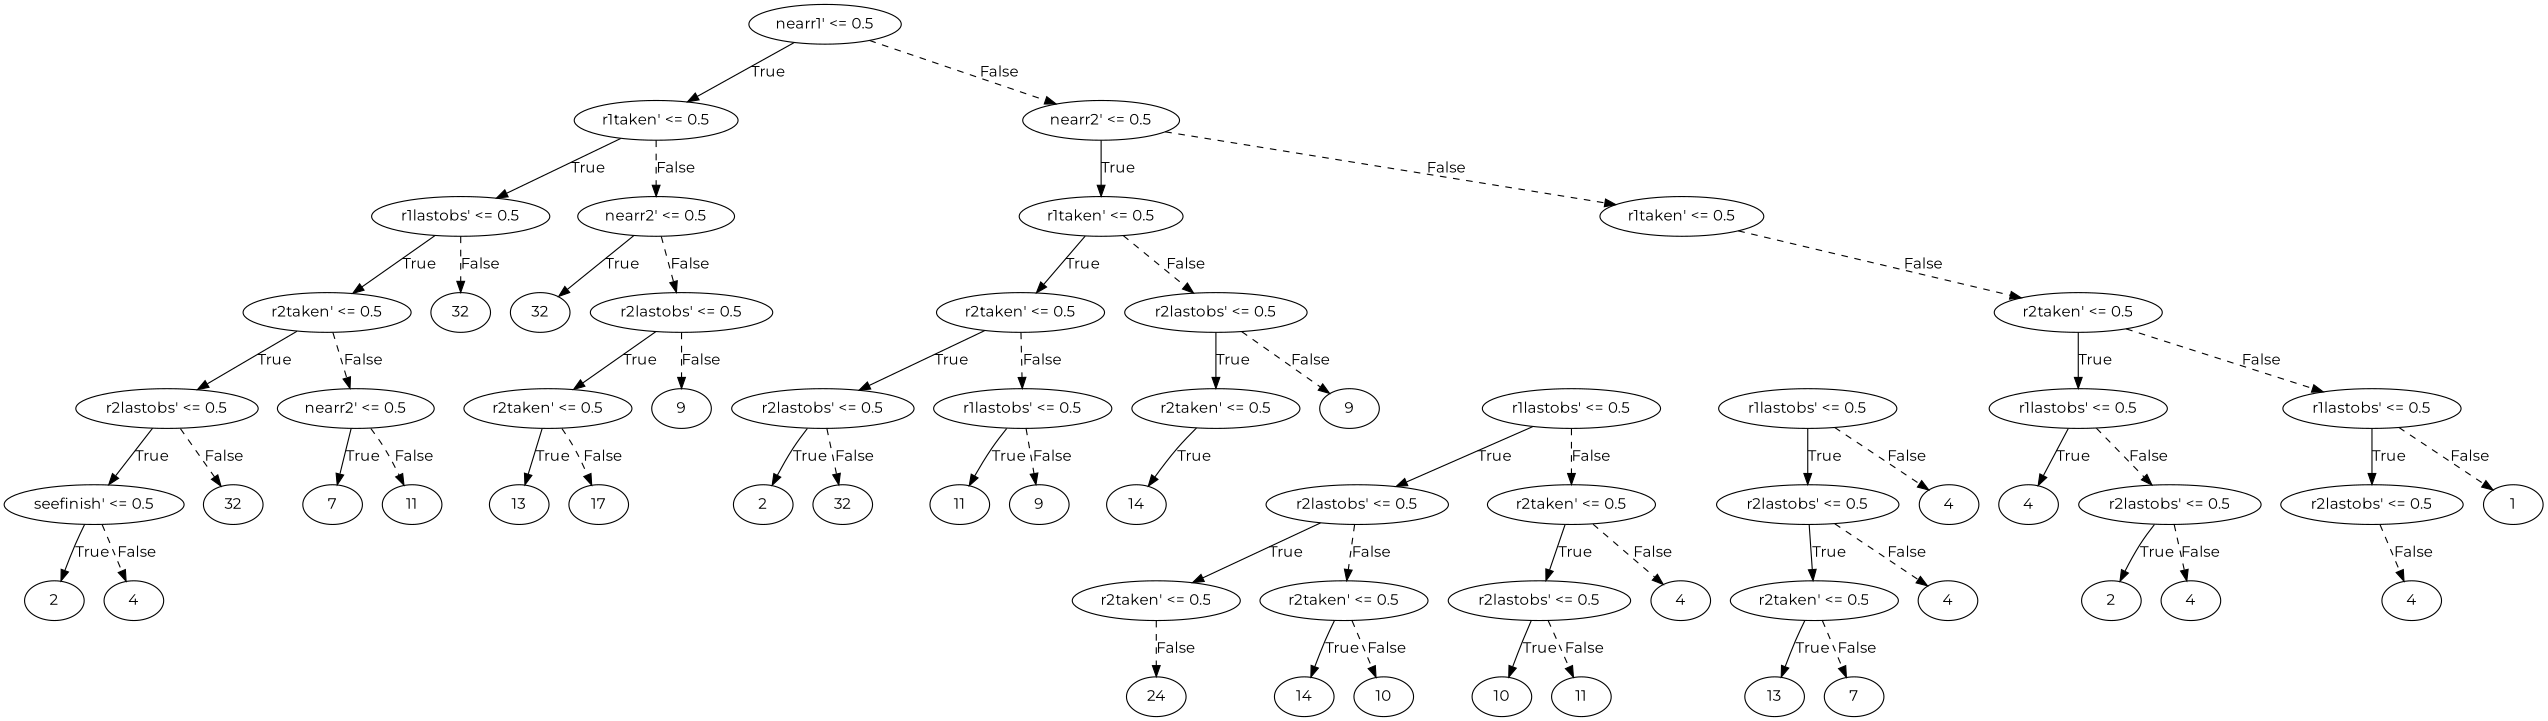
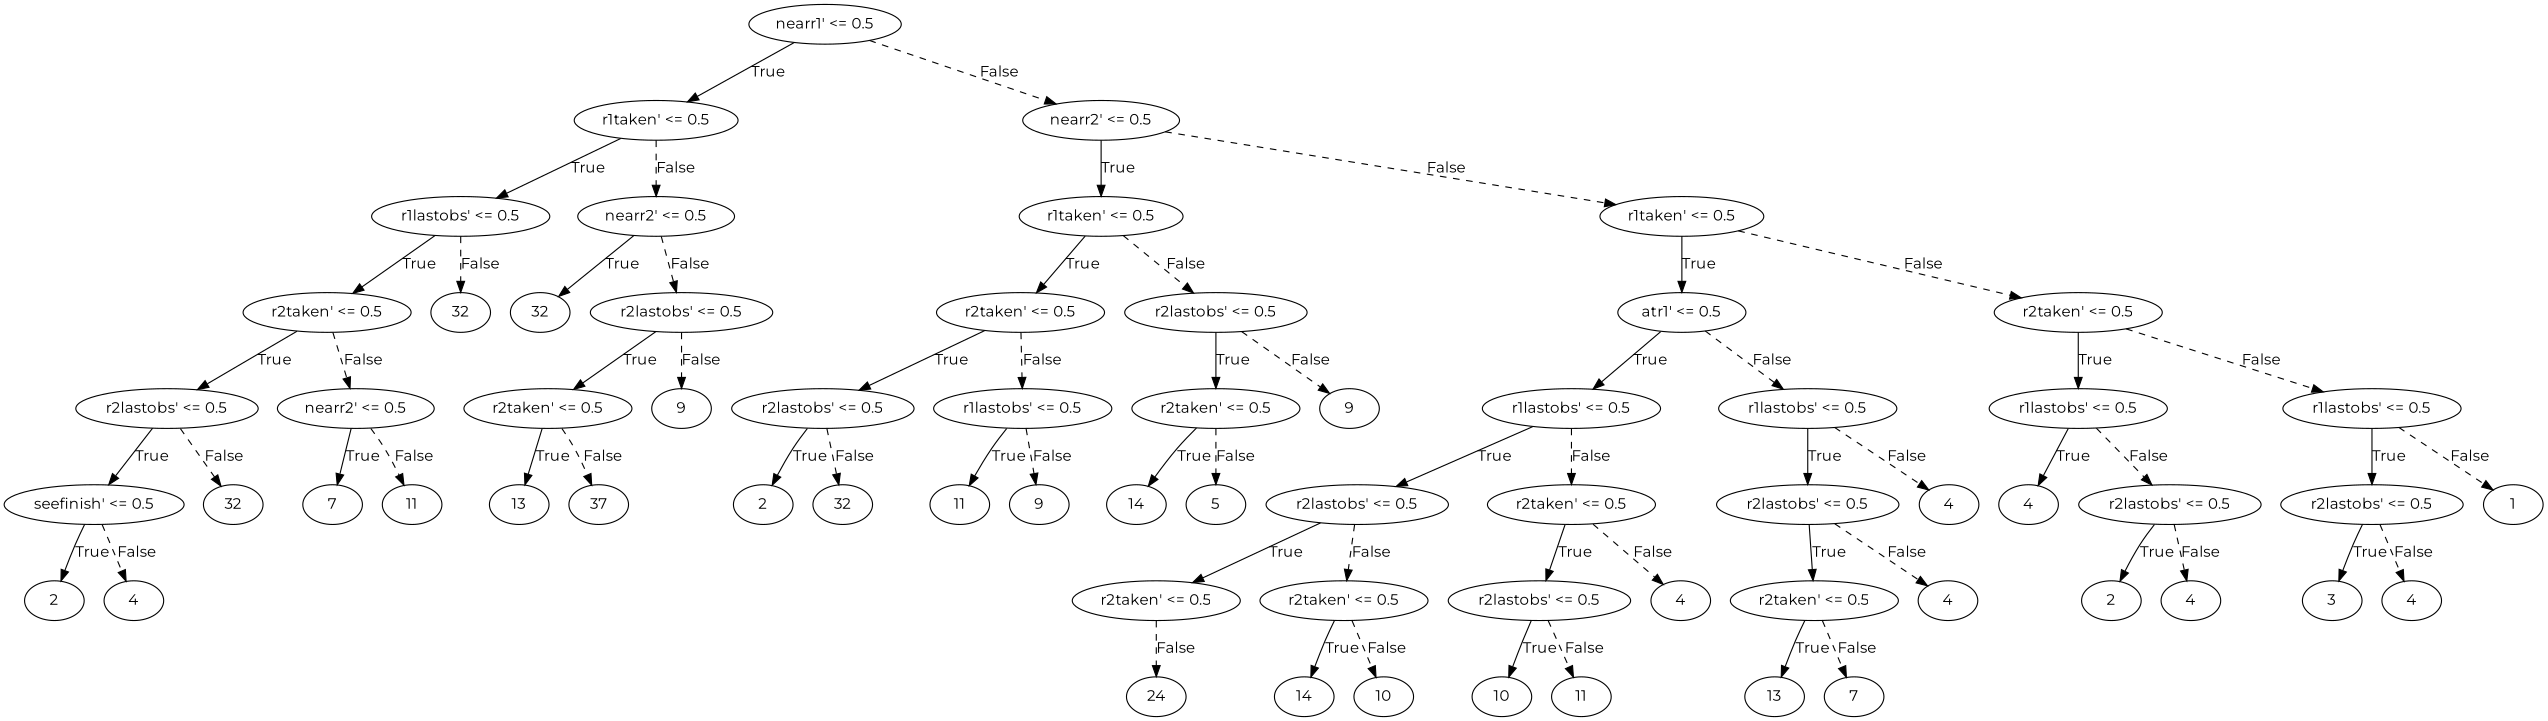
none -> (1682, 312)
(599, 505) -> (599, 505)
none -> (1216, 505)
none -> (2332, 601)
